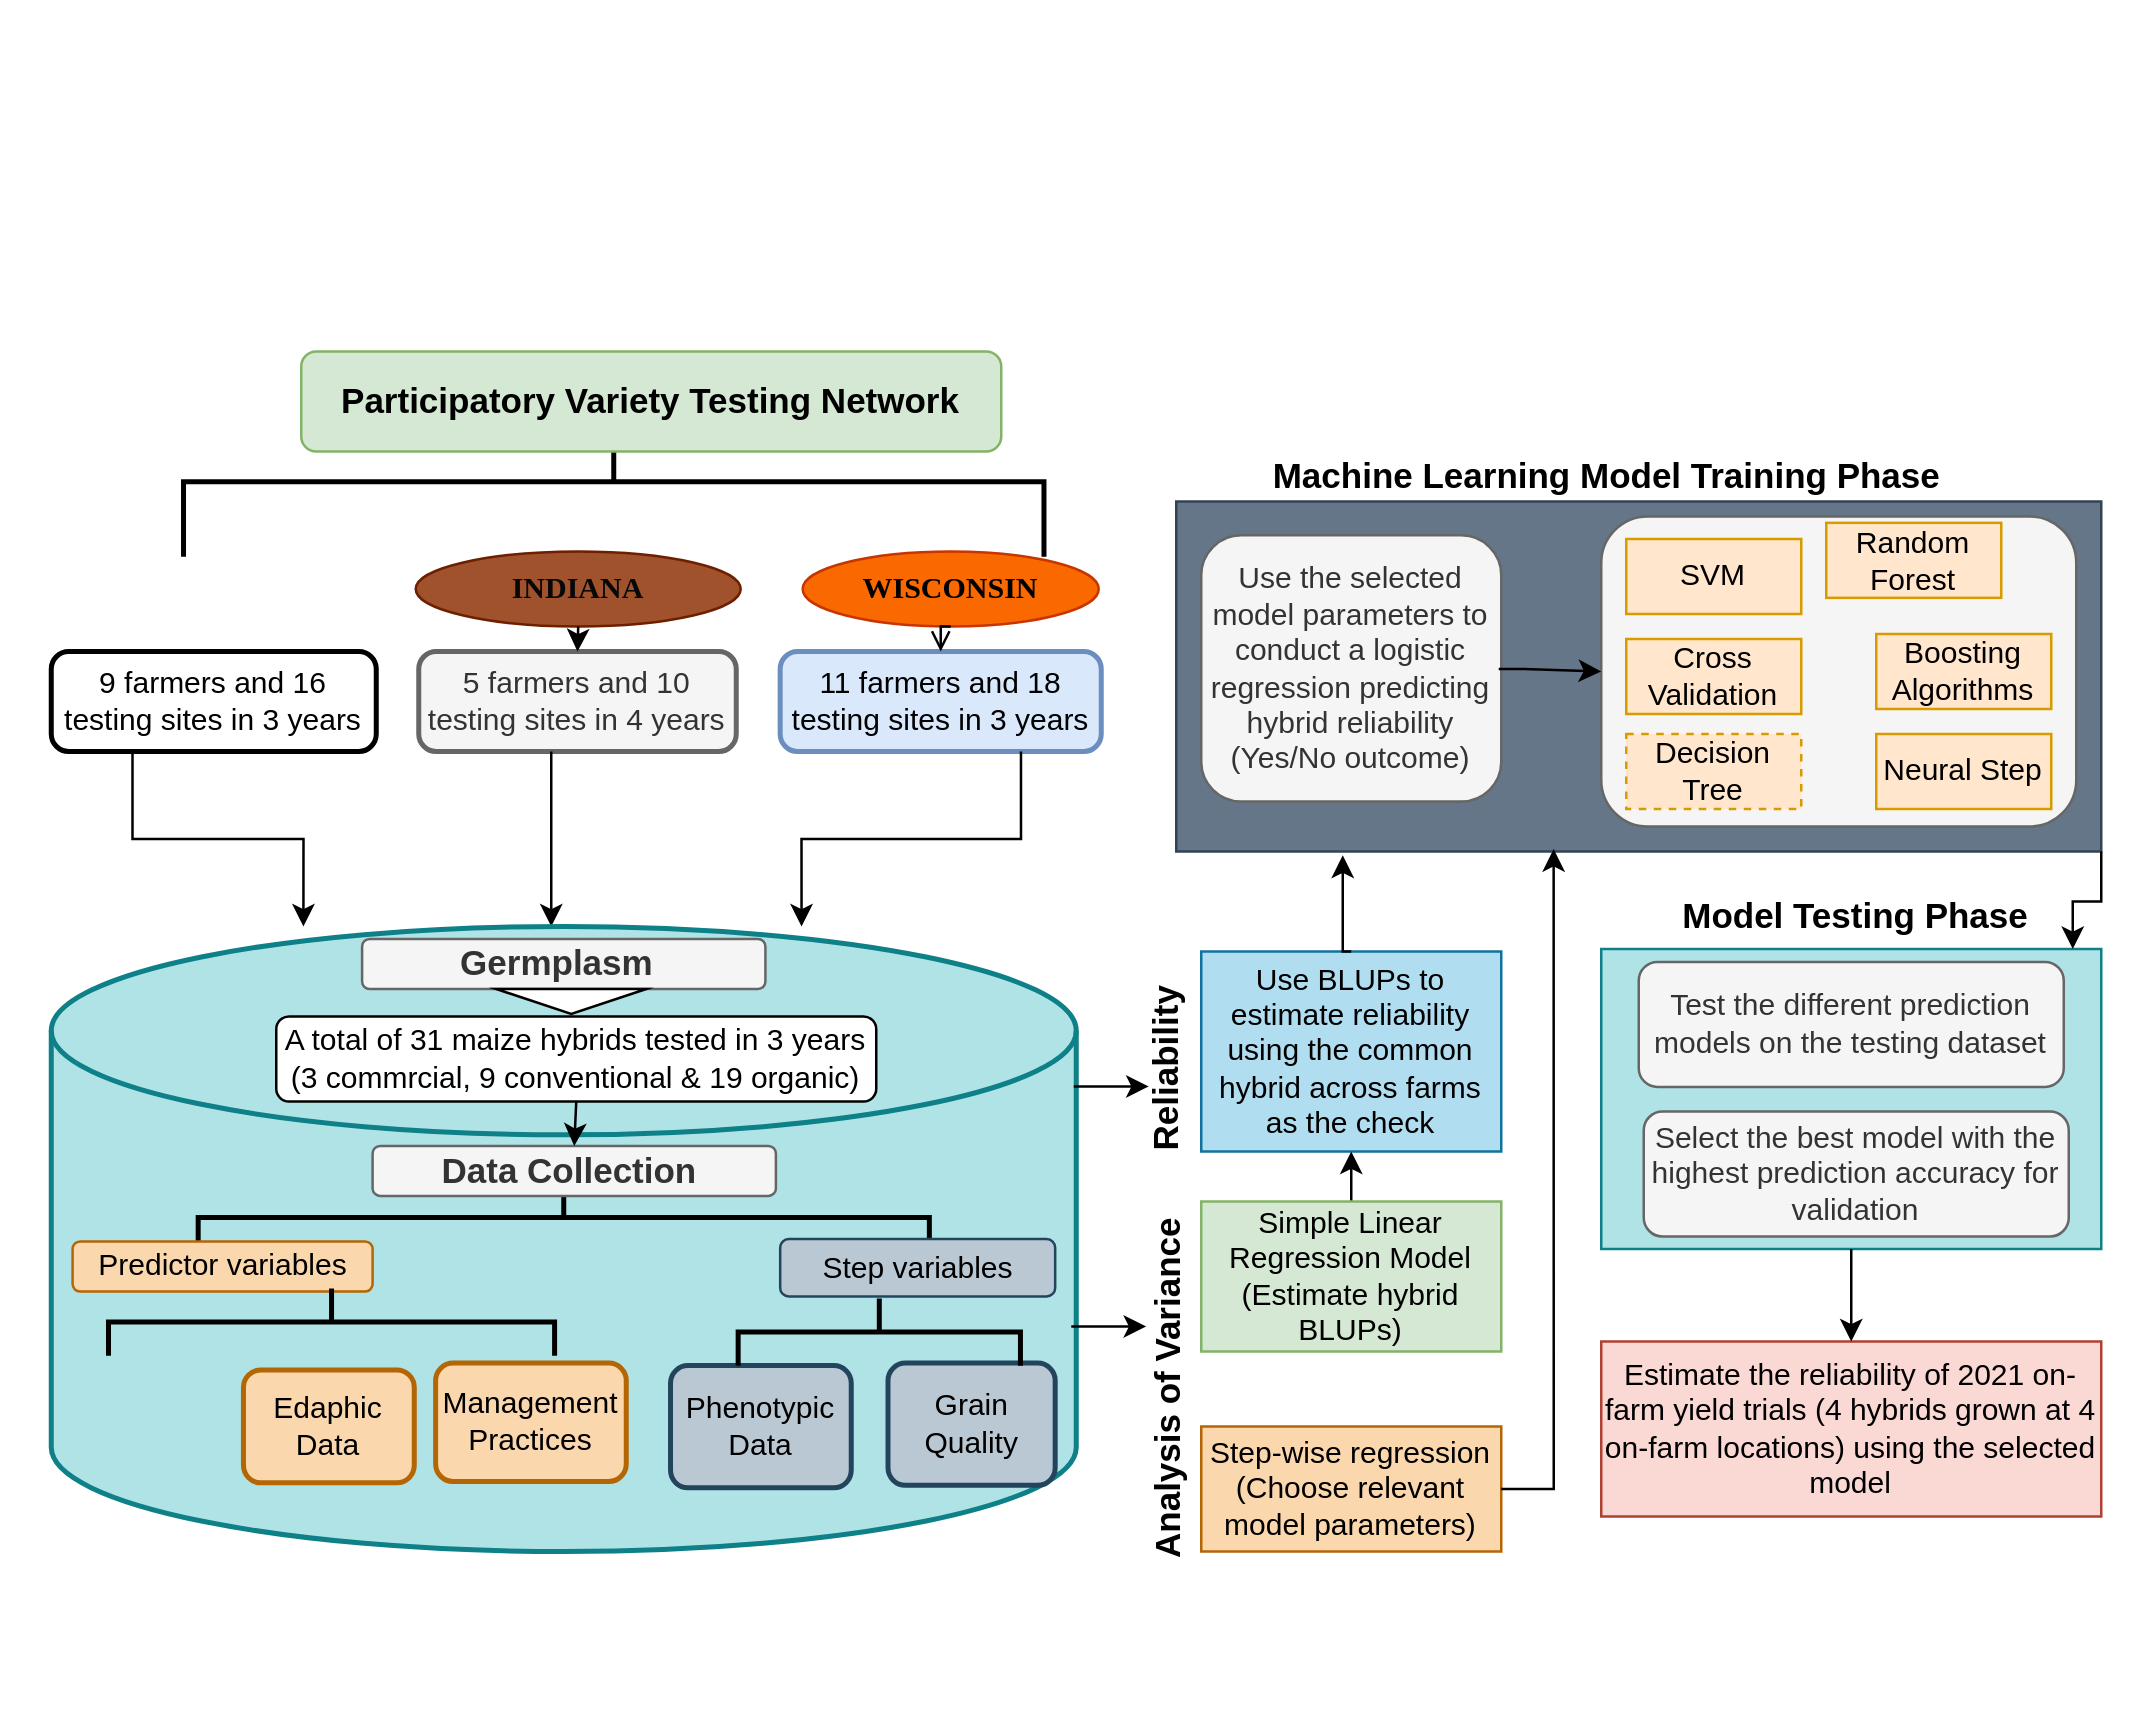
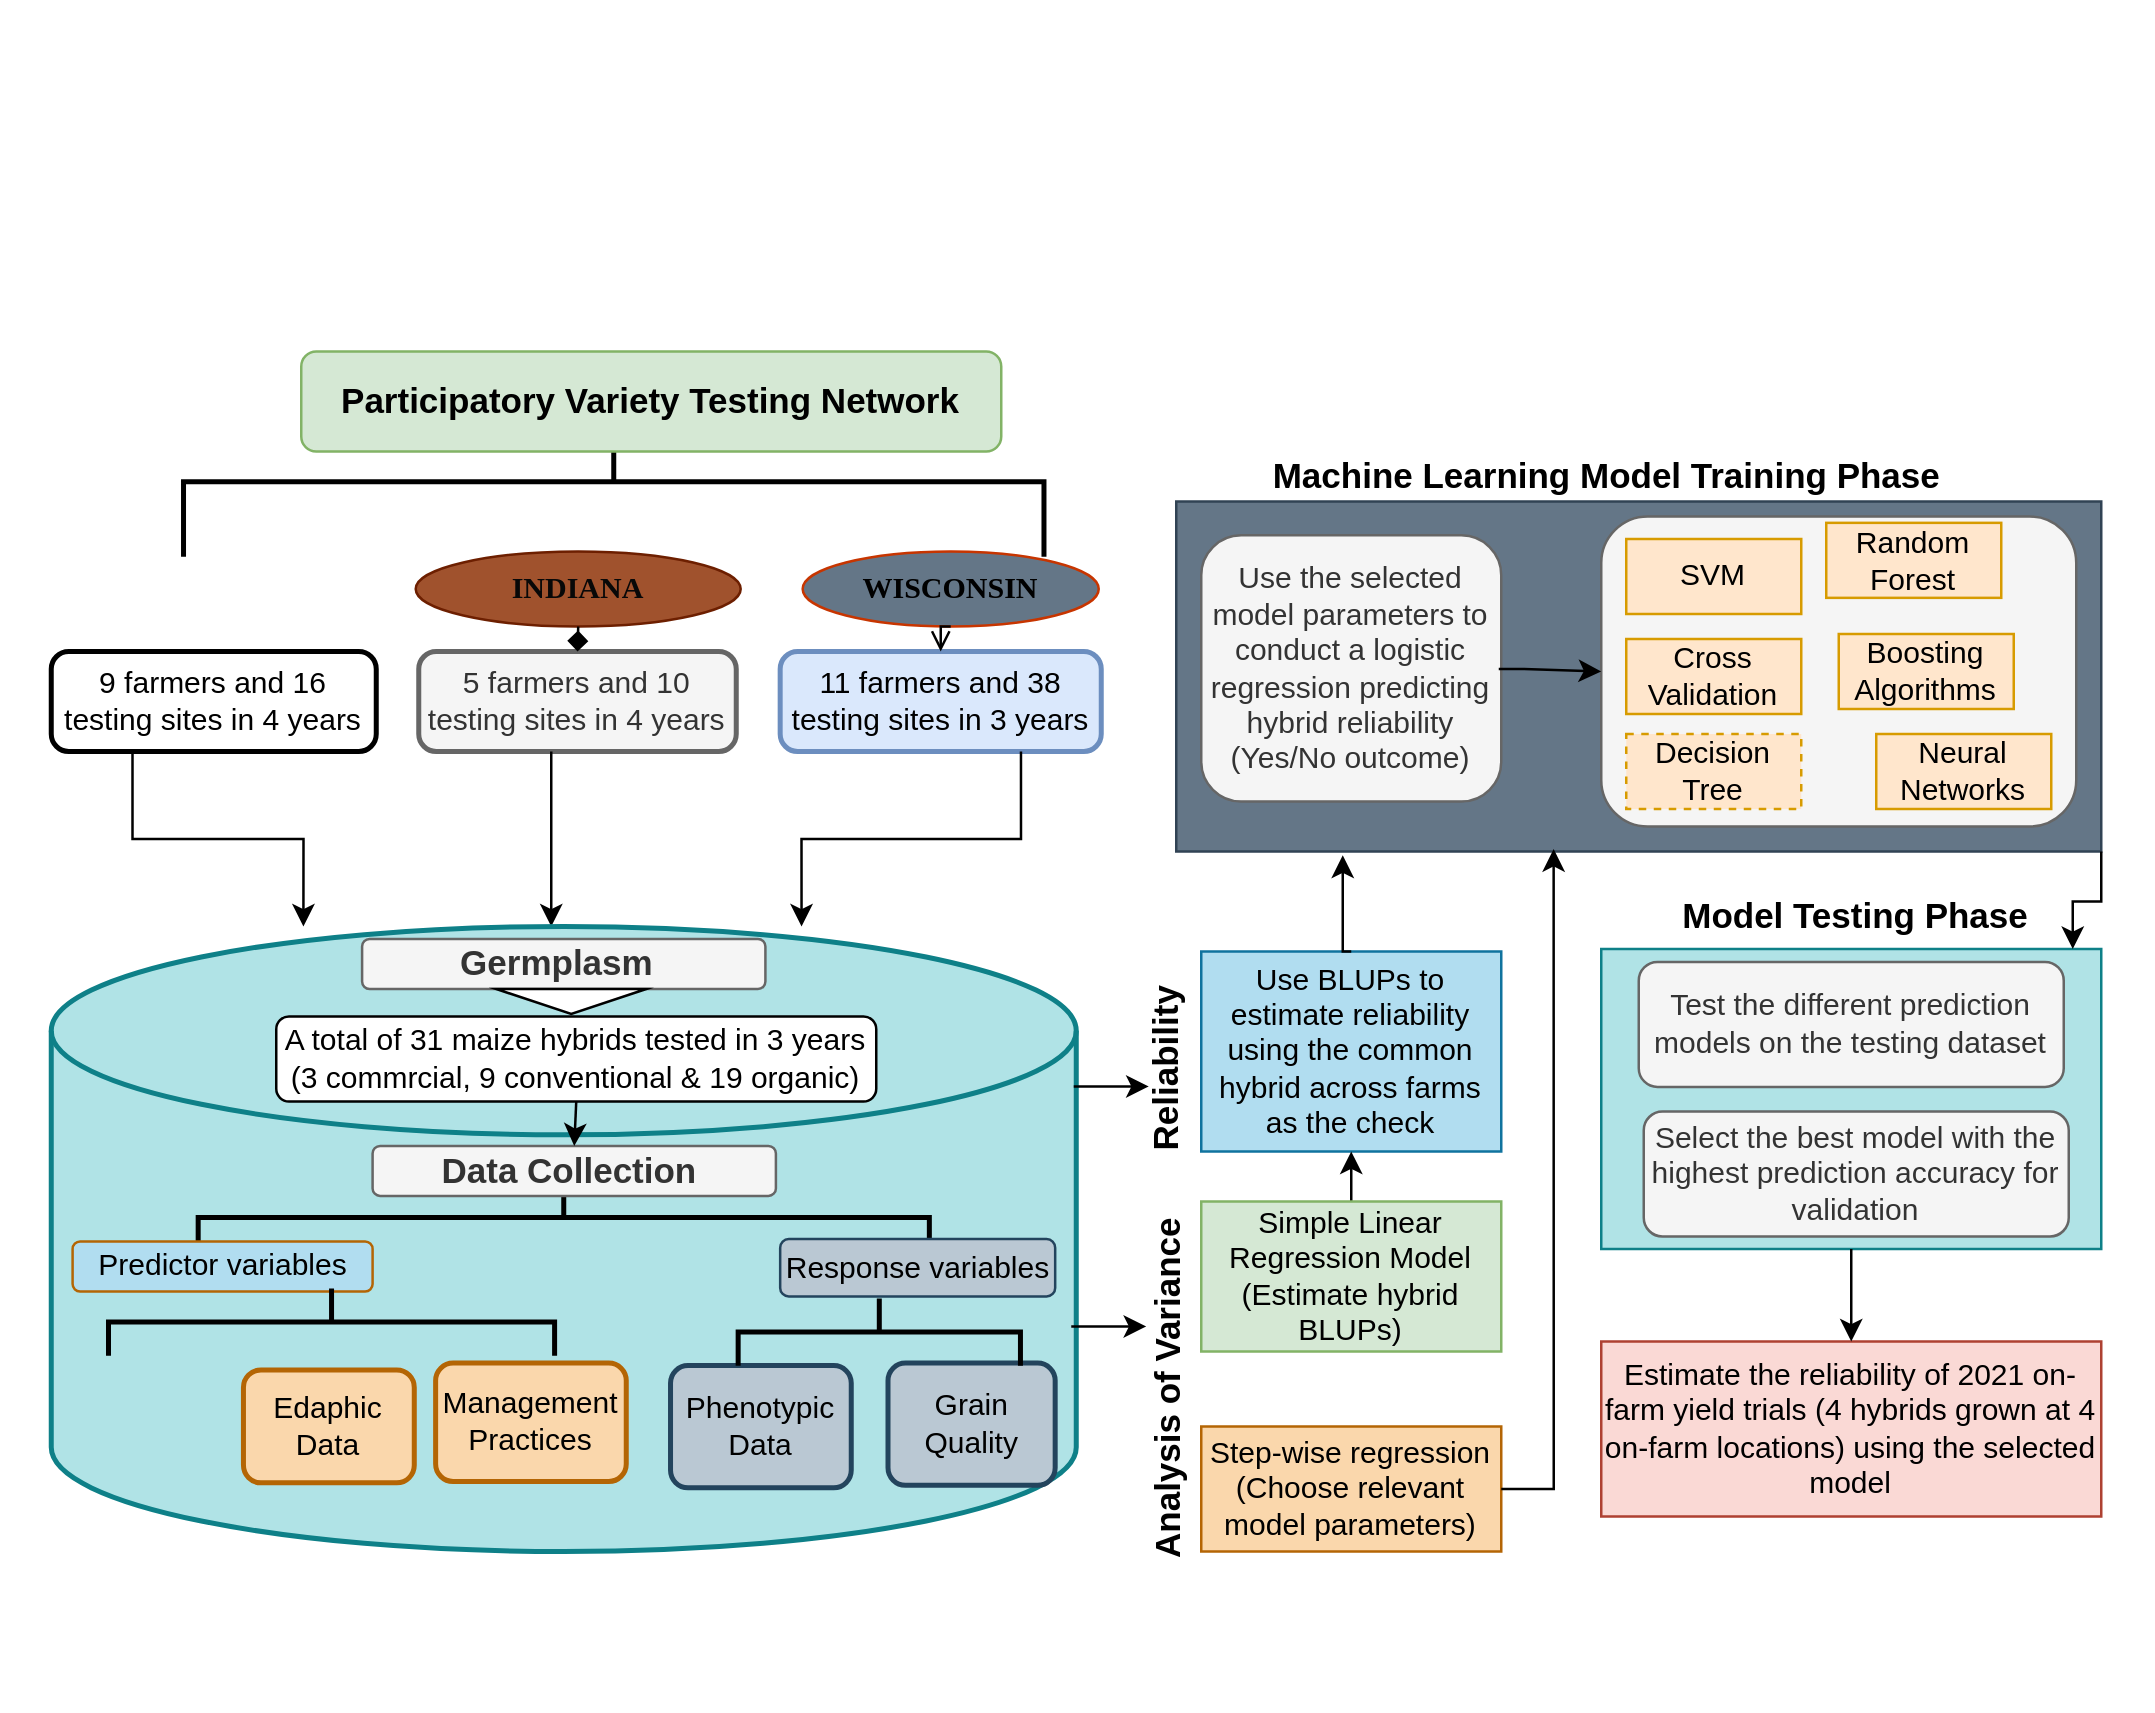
(951, 589) -> (951, 589)
(578, 632) -> (578, 631)
(1964, 671) -> (1926, 671)
(214, 701) -> (214, 701)
(941, 701) -> (941, 701)
(1964, 771) -> (1964, 771)
(223, 1266) -> (223, 1266)
(919, 1269) -> (919, 1269)
